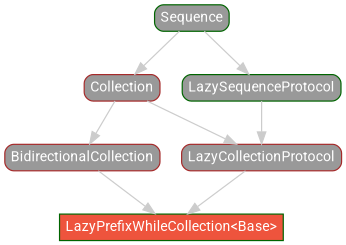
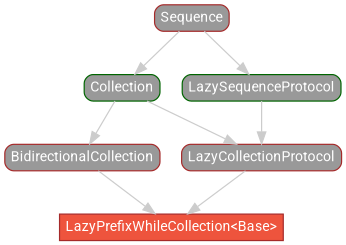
(192, 18) -> (192, 18)
(122, 88) -> (122, 88)
(171, 227) -> (171, 227)
